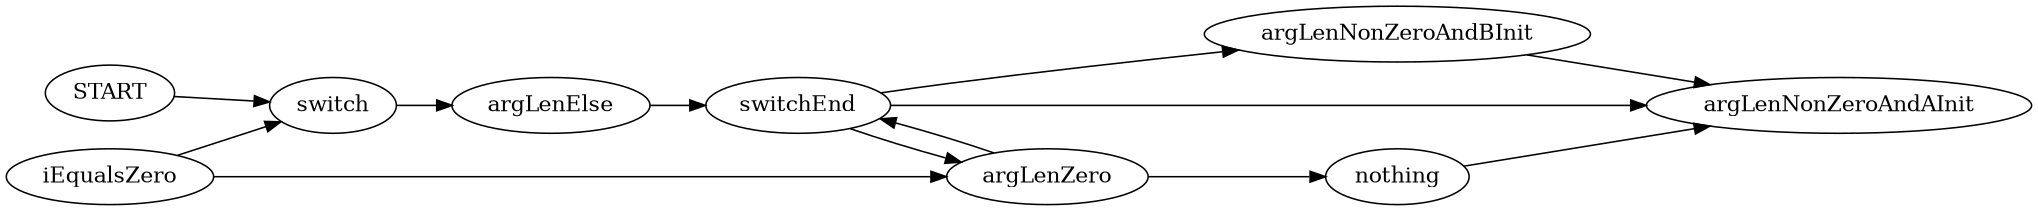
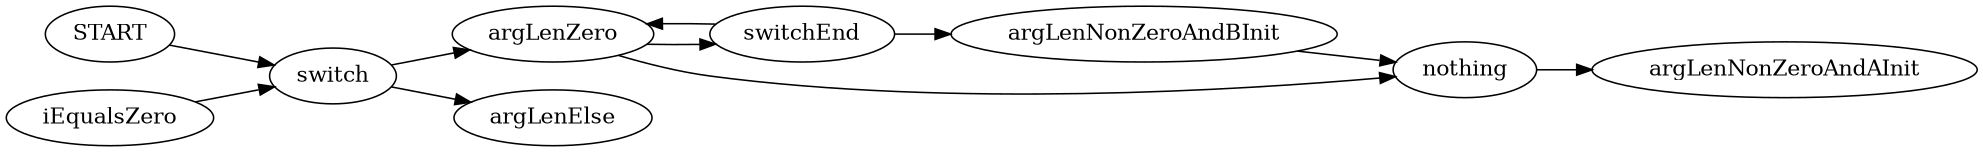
(1611, 69) -> (1339, 56)
(670, 105) -> none
(1261, 105) -> none
(572, 177) -> (423, 59)
